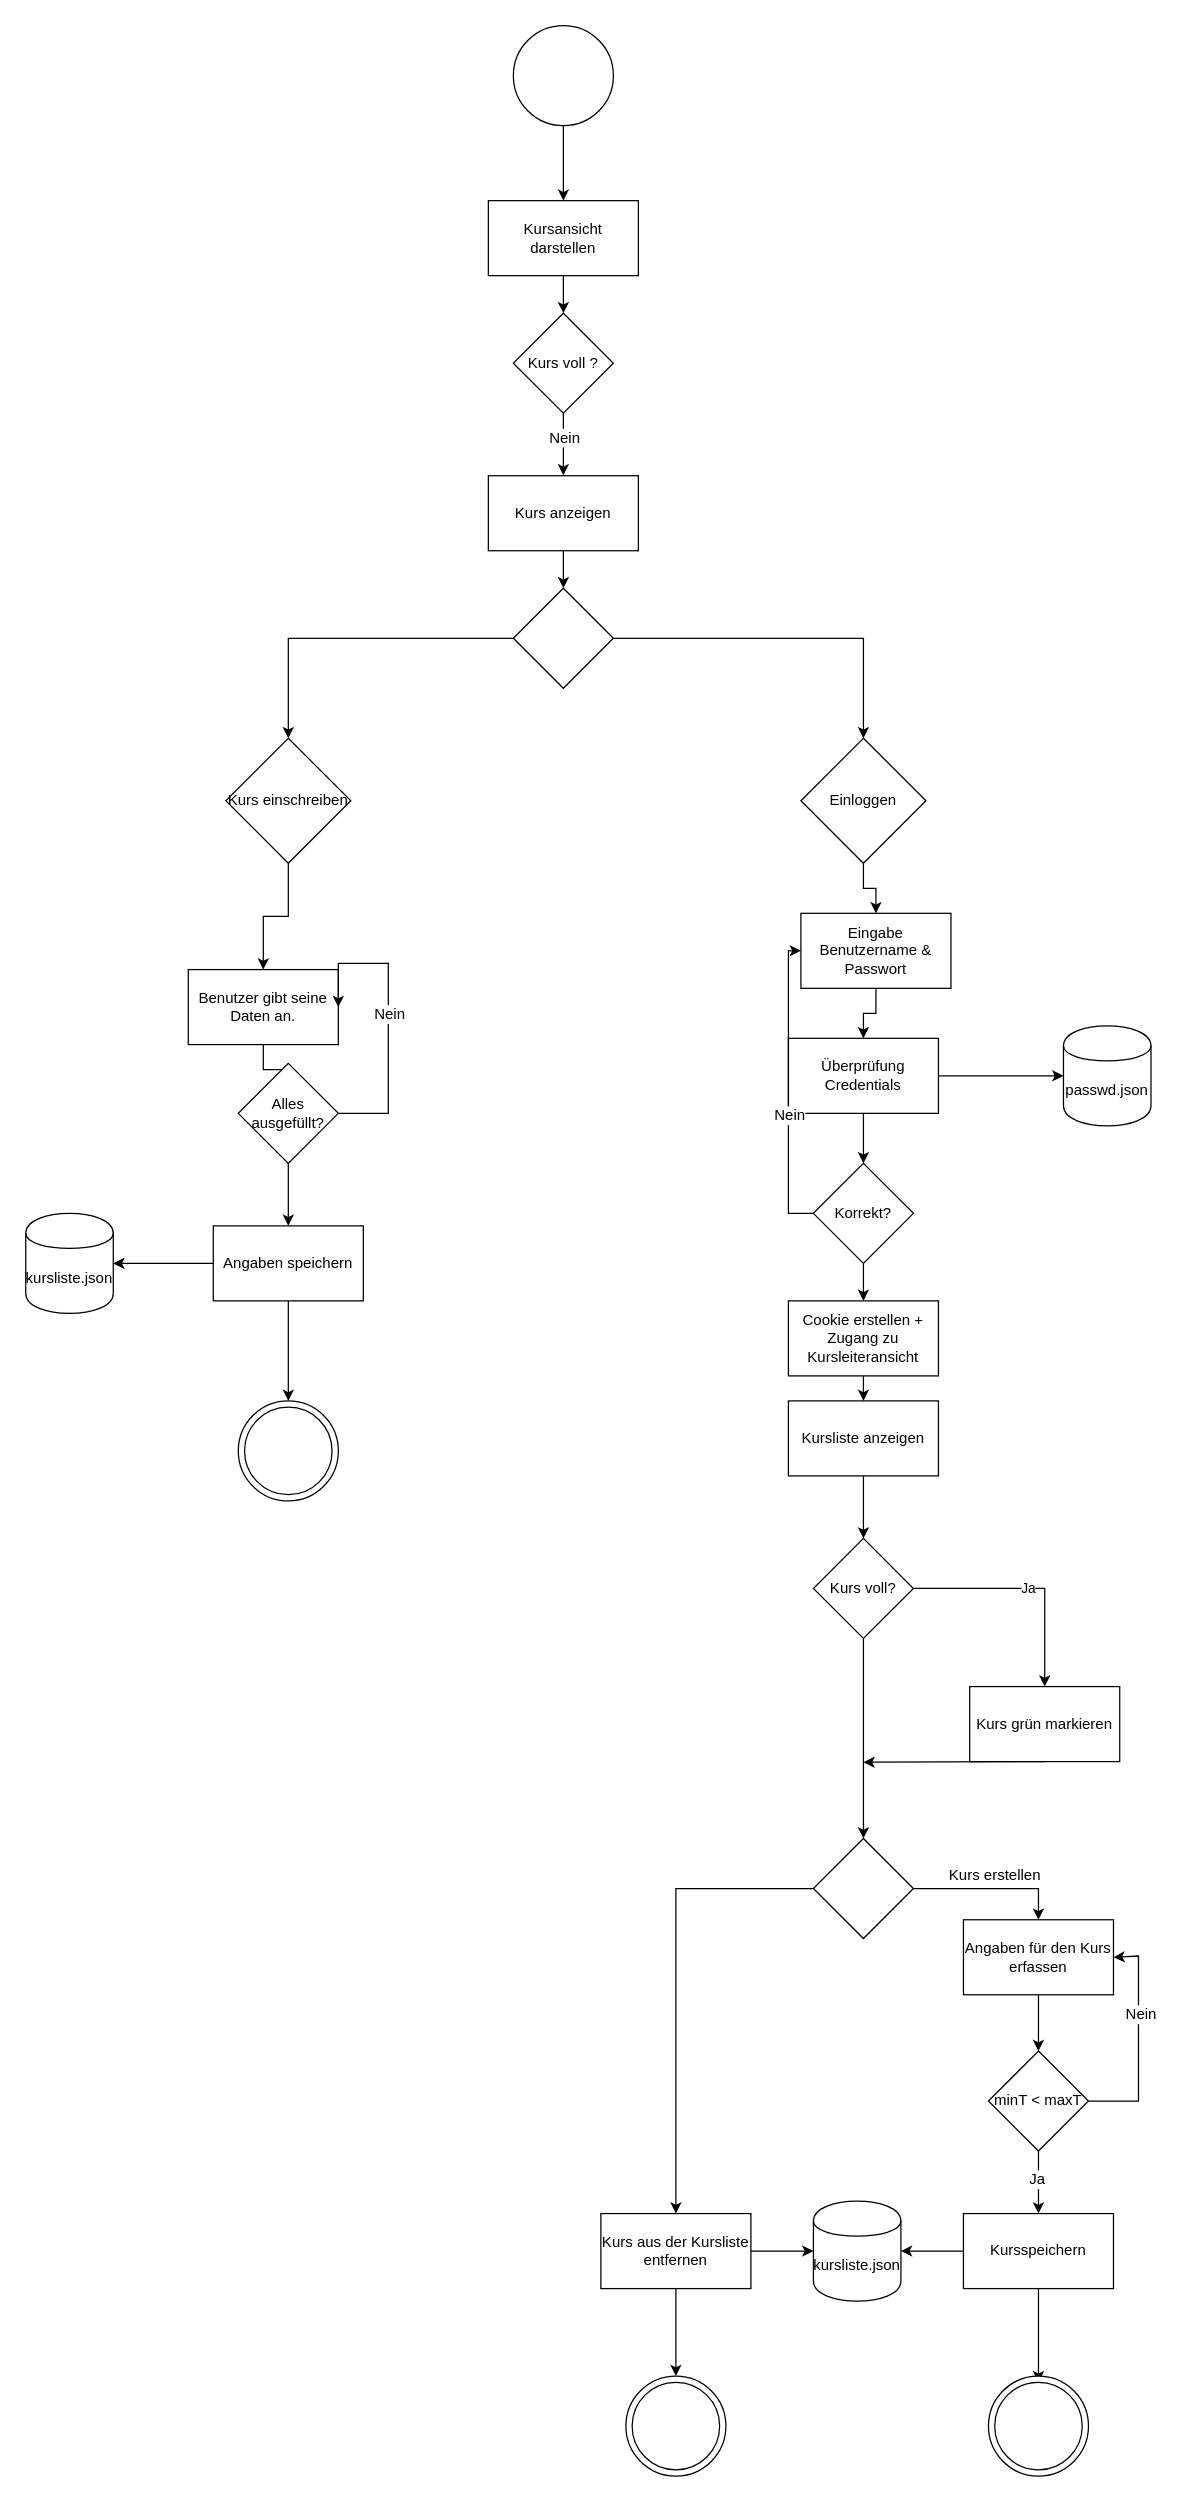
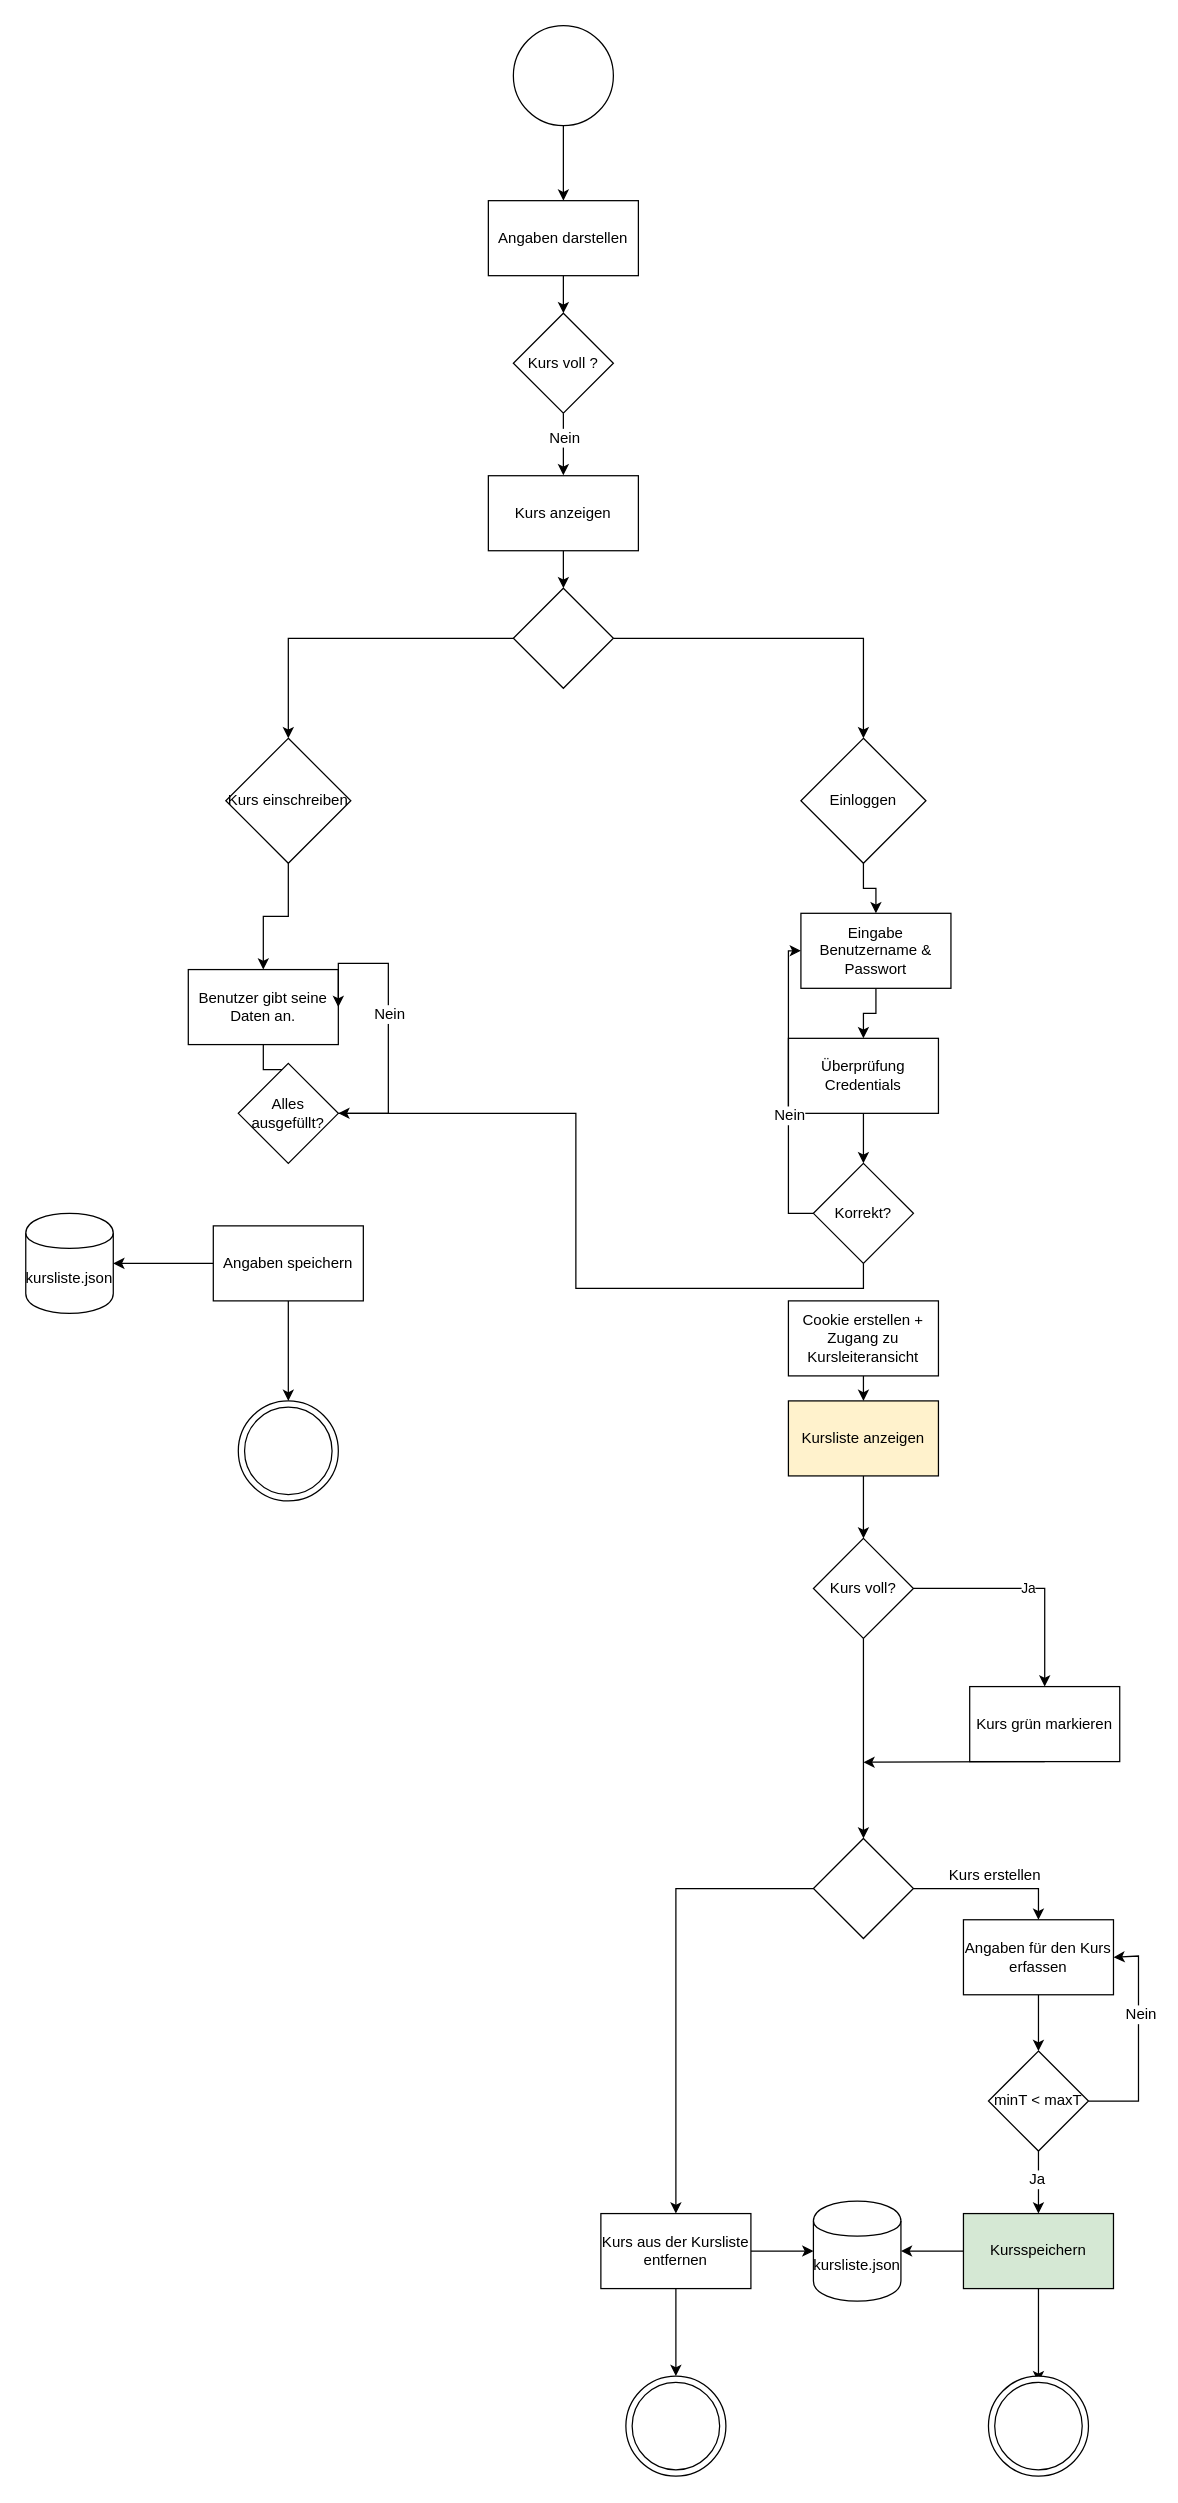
(563, 238) -> (563, 238)
(996, 1076) -> none
(1107, 1076) -> none
(288, 1190) -> none
(863, 1289) -> (576, 1253)
(863, 1438) -> (863, 1438)
(1038, 2251) -> (1038, 2251)
